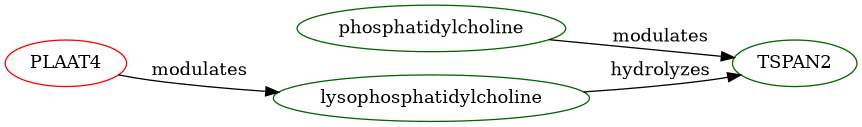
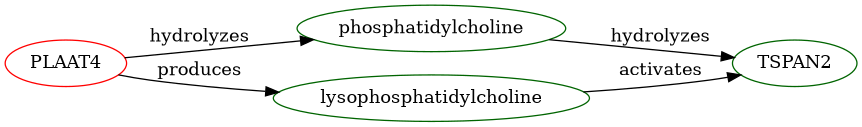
(661, 37) -> (661, 37)
none -> (213, 49)
(200, 70) -> (200, 70)
(661, 70) -> (661, 70)
